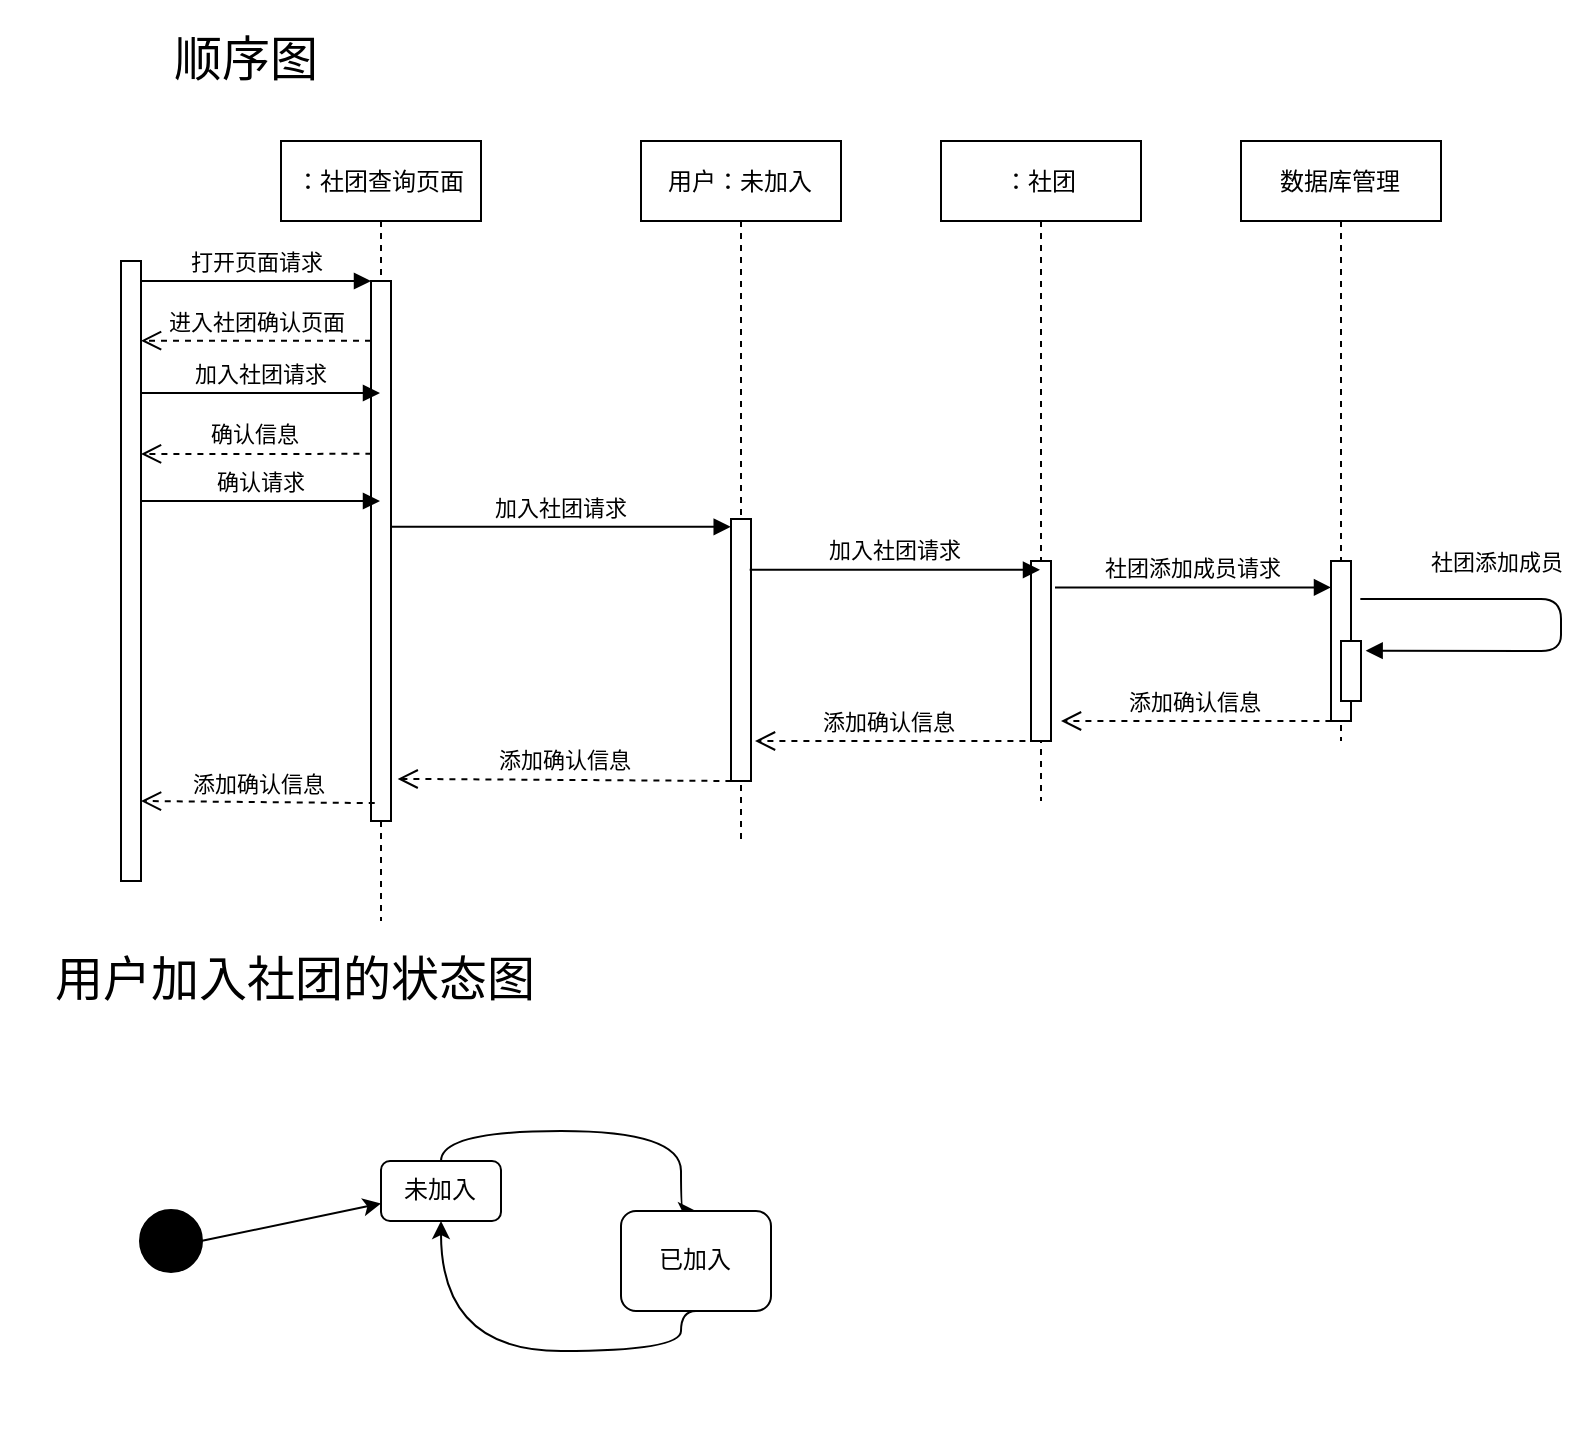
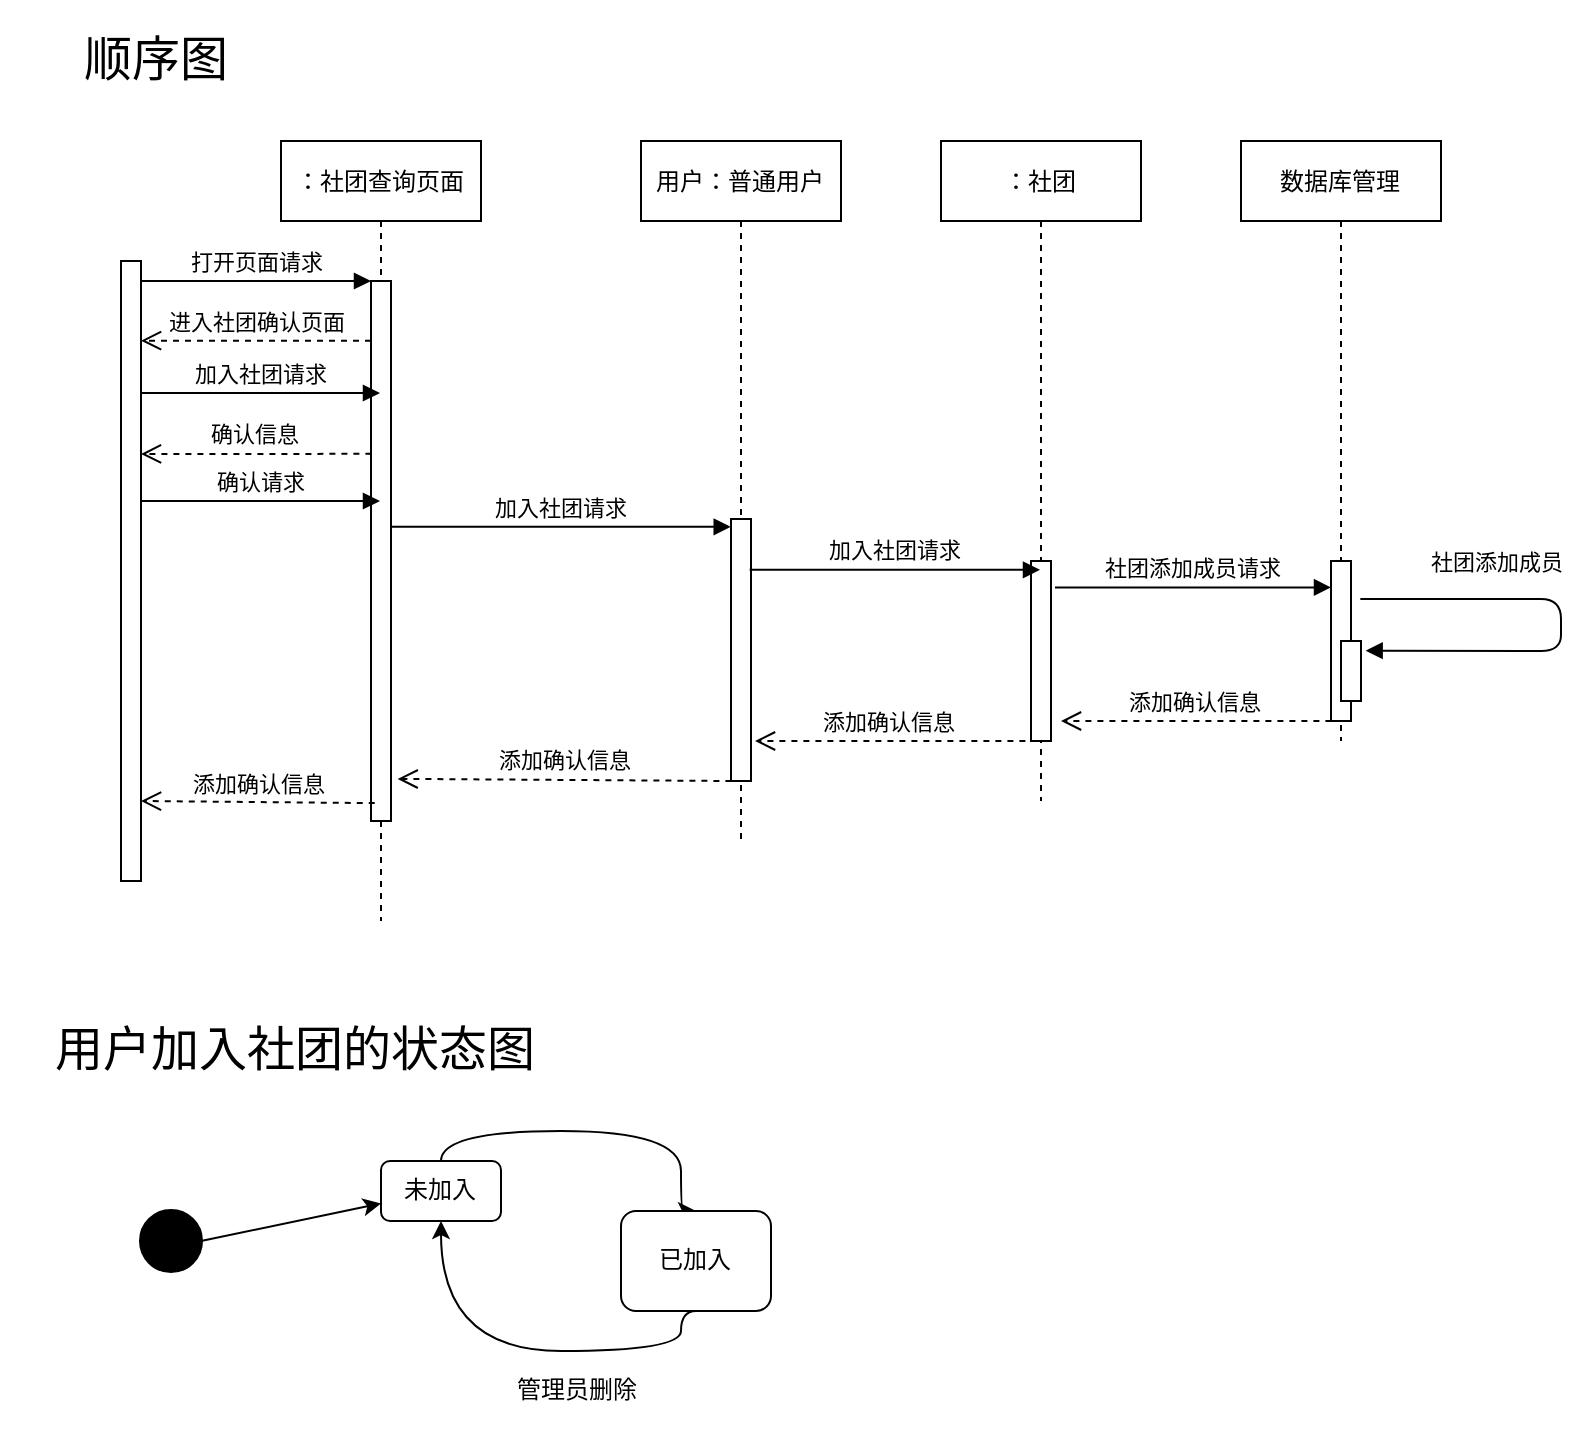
(426, 61) -> (336, 61)
(740, 182) -> (740, 182)
(296, 981) -> (296, 1051)
none -> (576, 1391)
